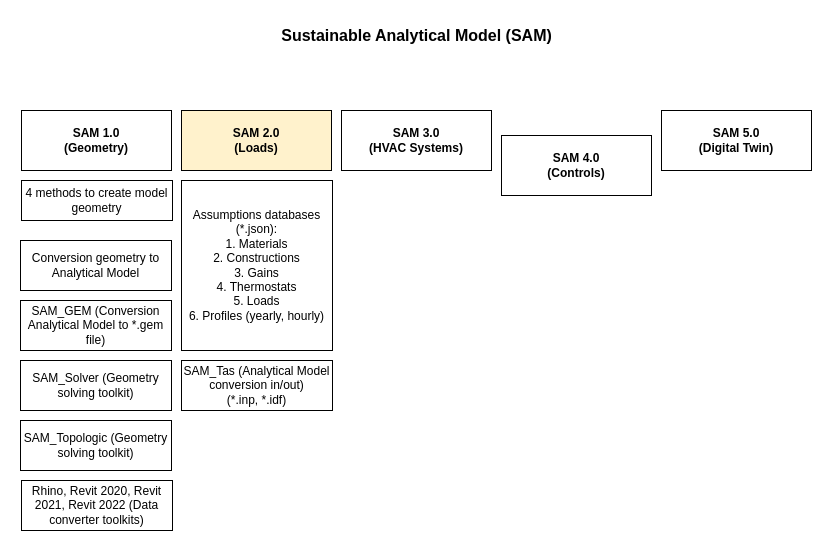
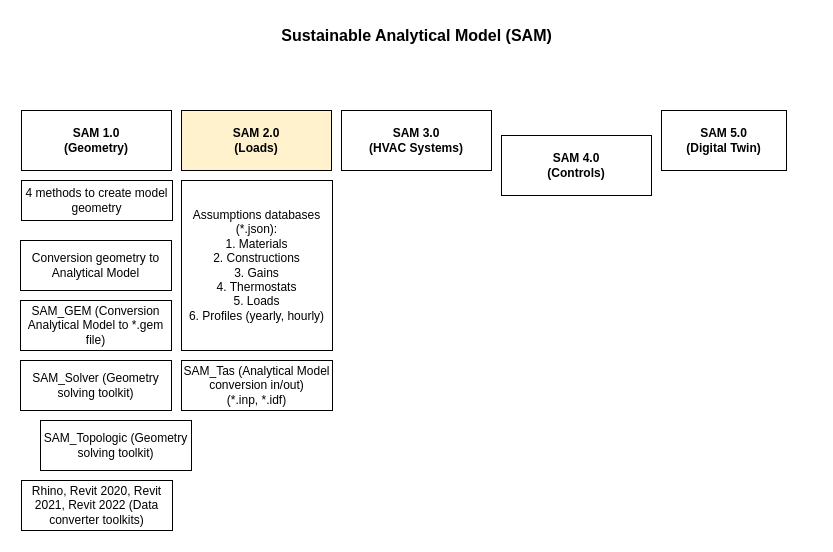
(737, 141) -> (724, 141)
(96, 446) -> (116, 446)
